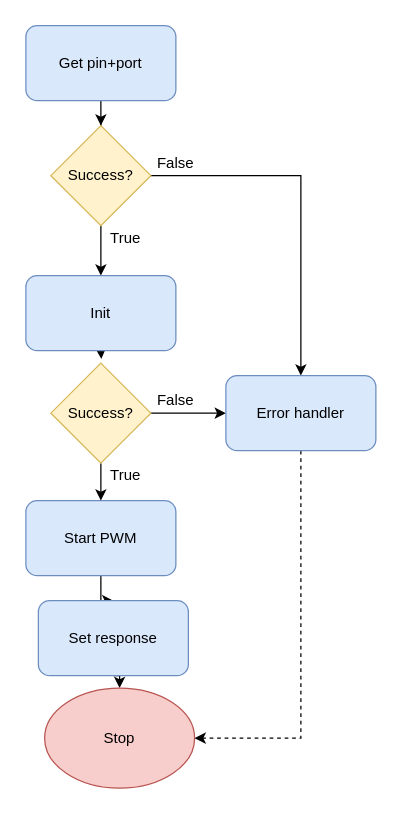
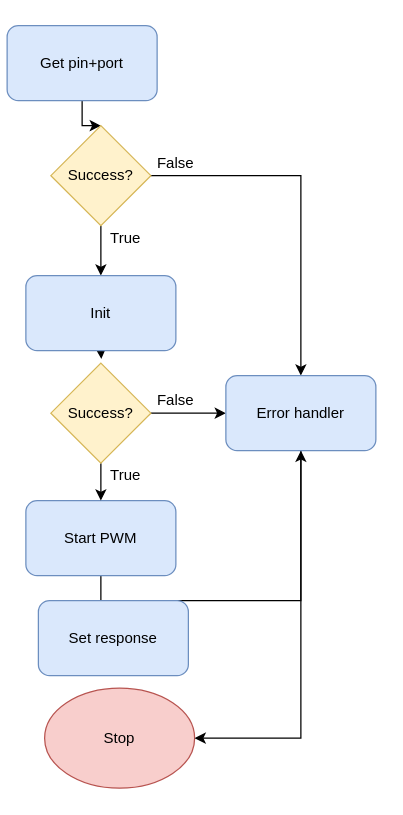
(101, 63) -> (82, 63)
(101, 599) -> (238, 601)
(118, 676) -> none
(301, 717) -> (301, 717)
